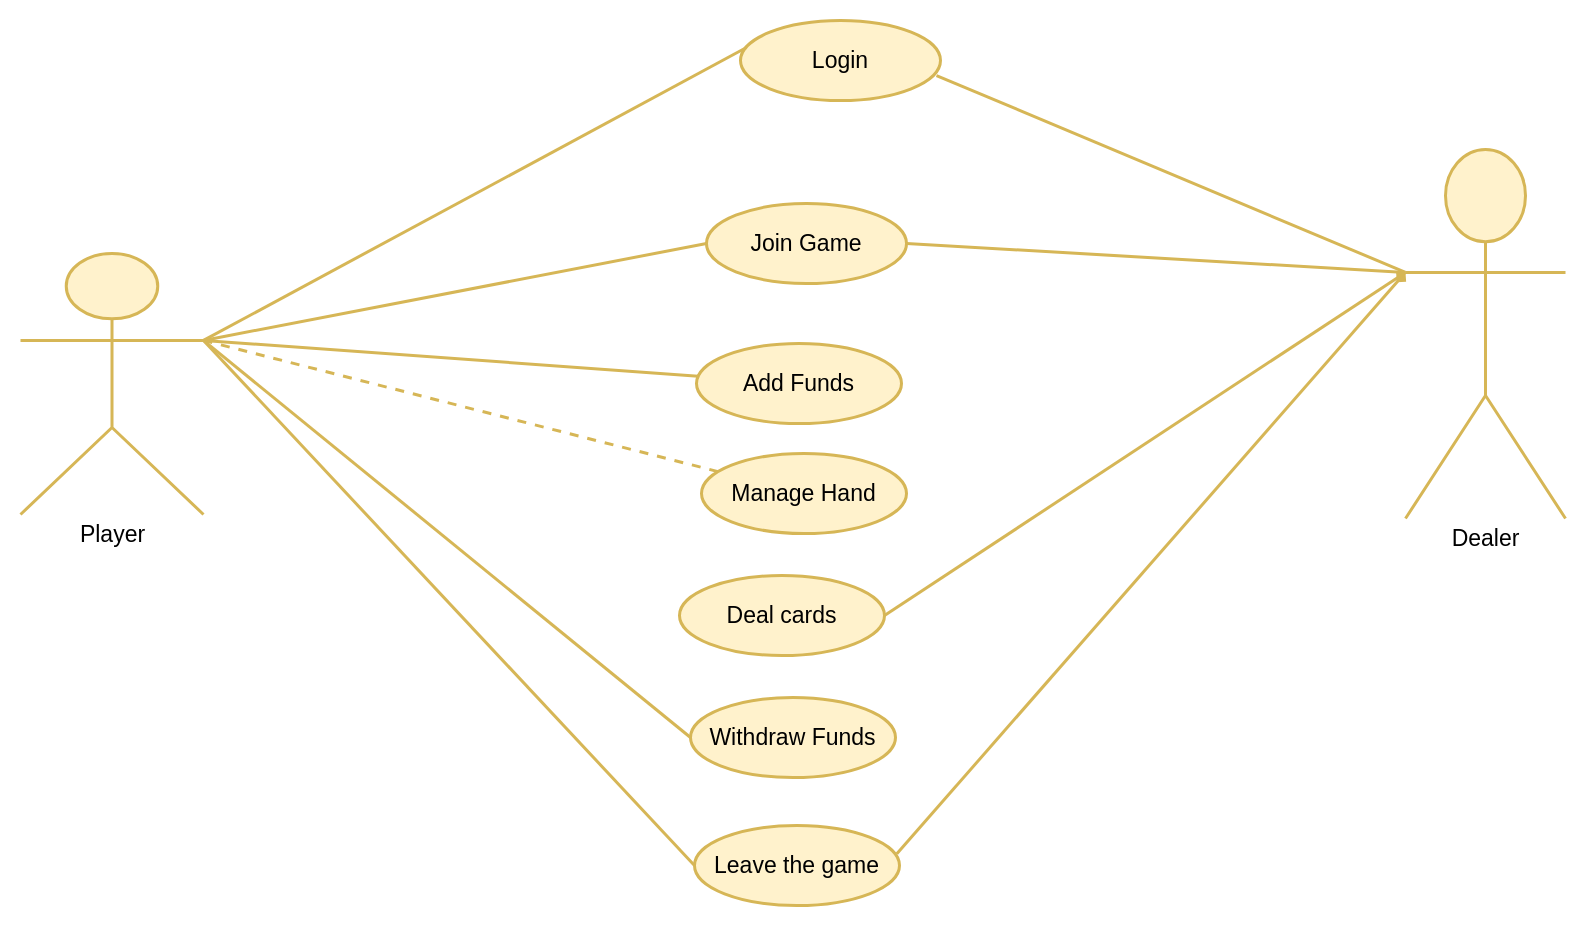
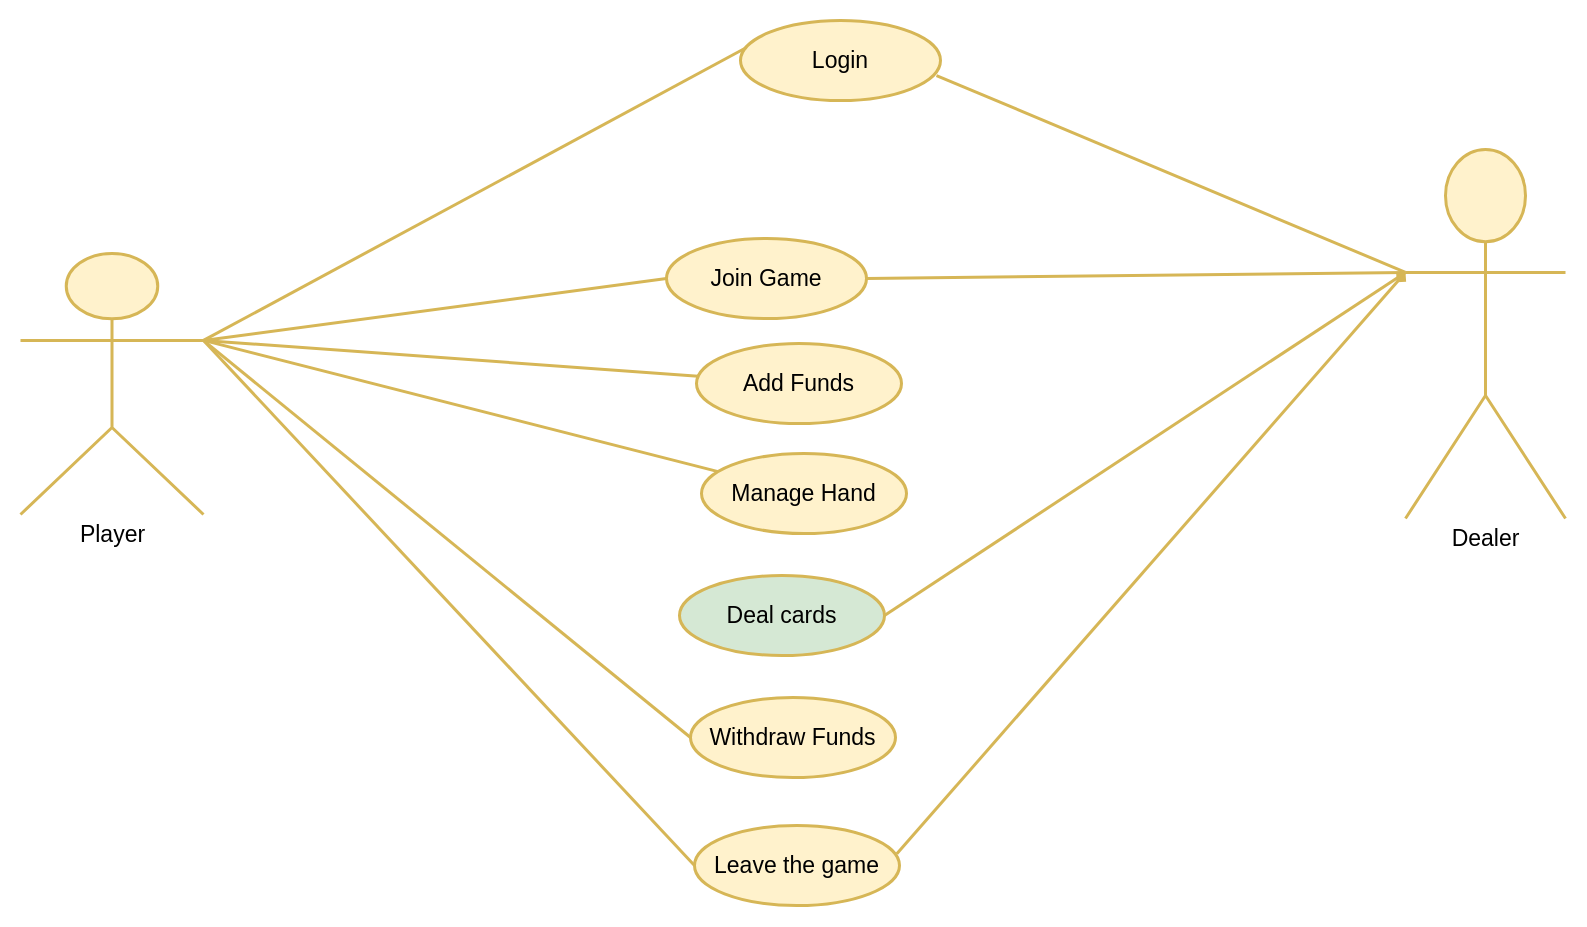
(807, 244) -> (767, 279)
(460, 406) -> (460, 406)
(782, 616) -> (782, 616)
